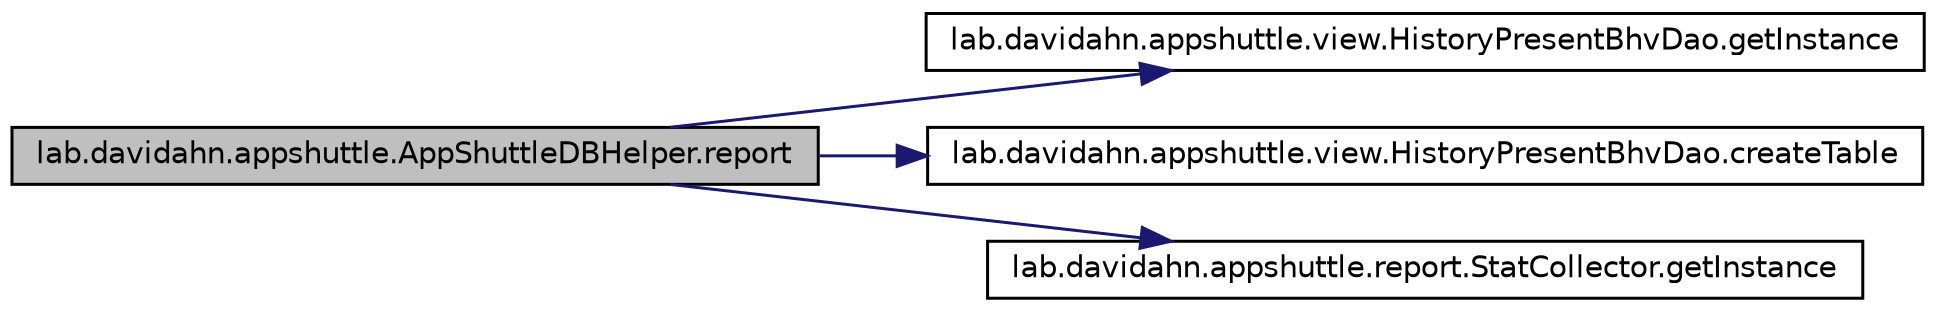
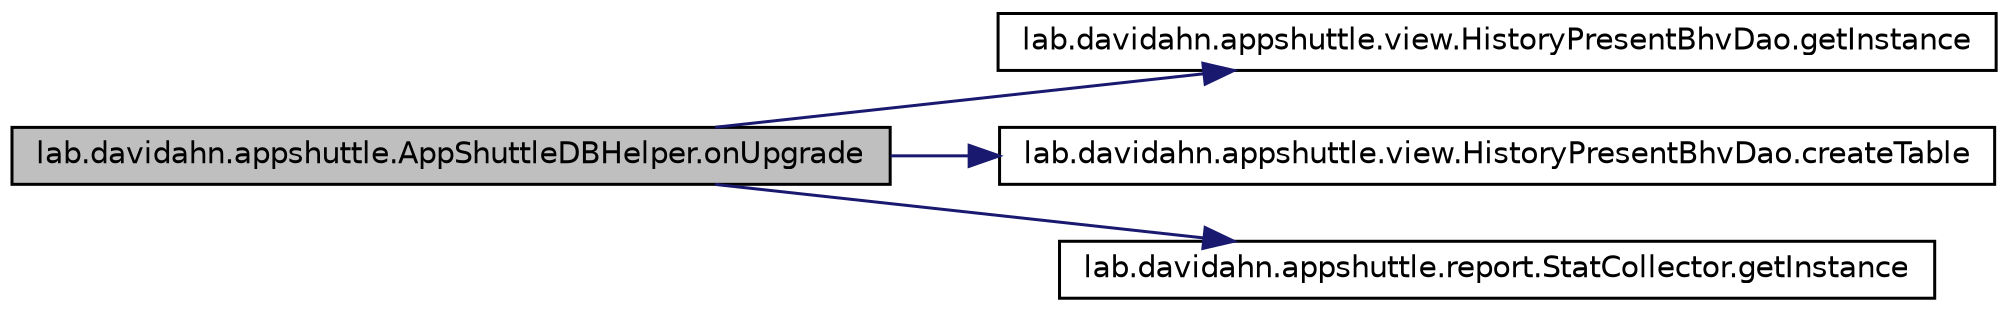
(415, 156) -> (451, 156)
